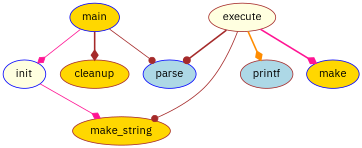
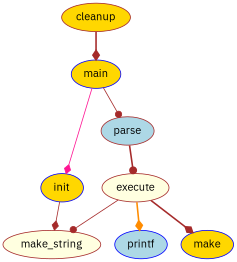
(95, 41) -> (96, 41)
(208, 44) -> (131, 156)
(284, 44) -> (168, 214)
(24, 74) -> (62, 188)
(170, 74) -> (128, 131)
(267, 74) -> (141, 245)
(66, 99) -> (58, 211)
(121, 131) -> (52, 245)
